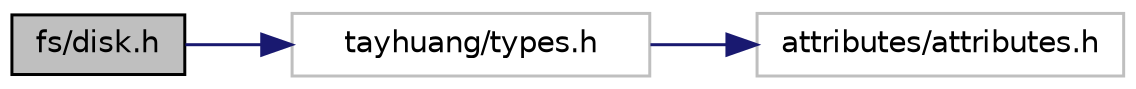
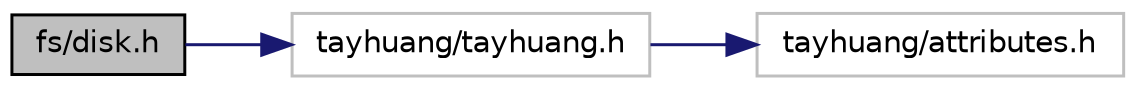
(471, 45) -> (471, 45)
(940, 45) -> (940, 45)
